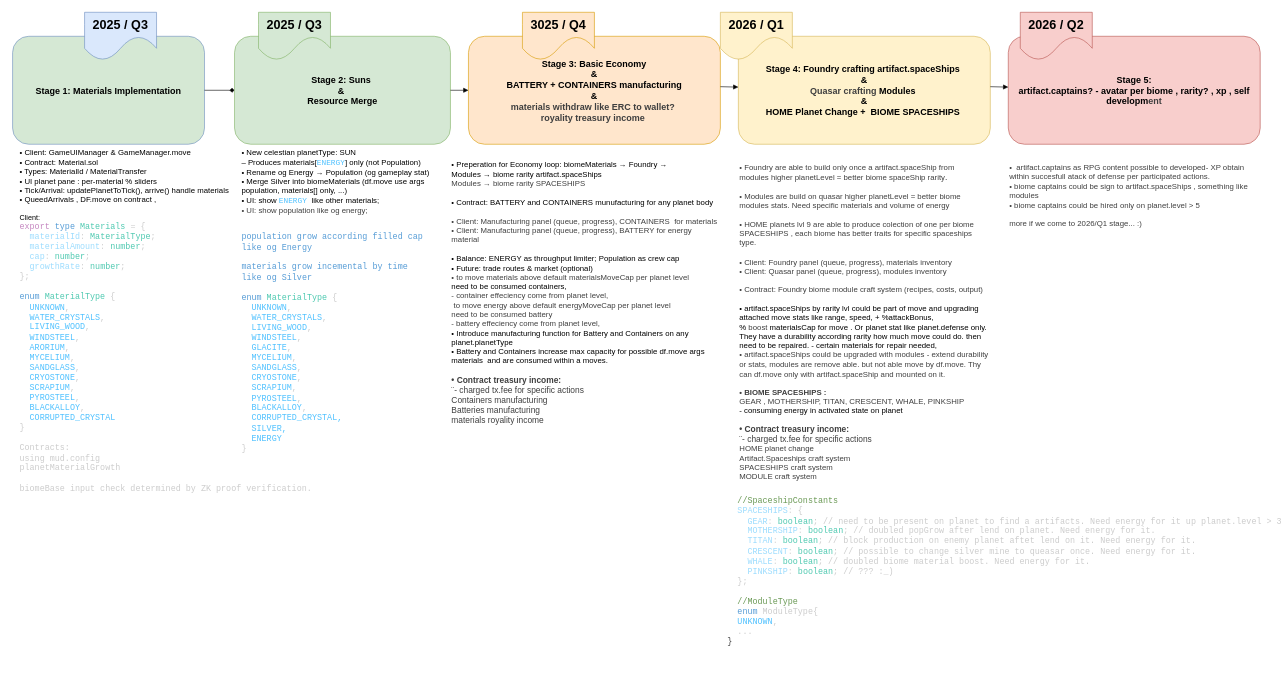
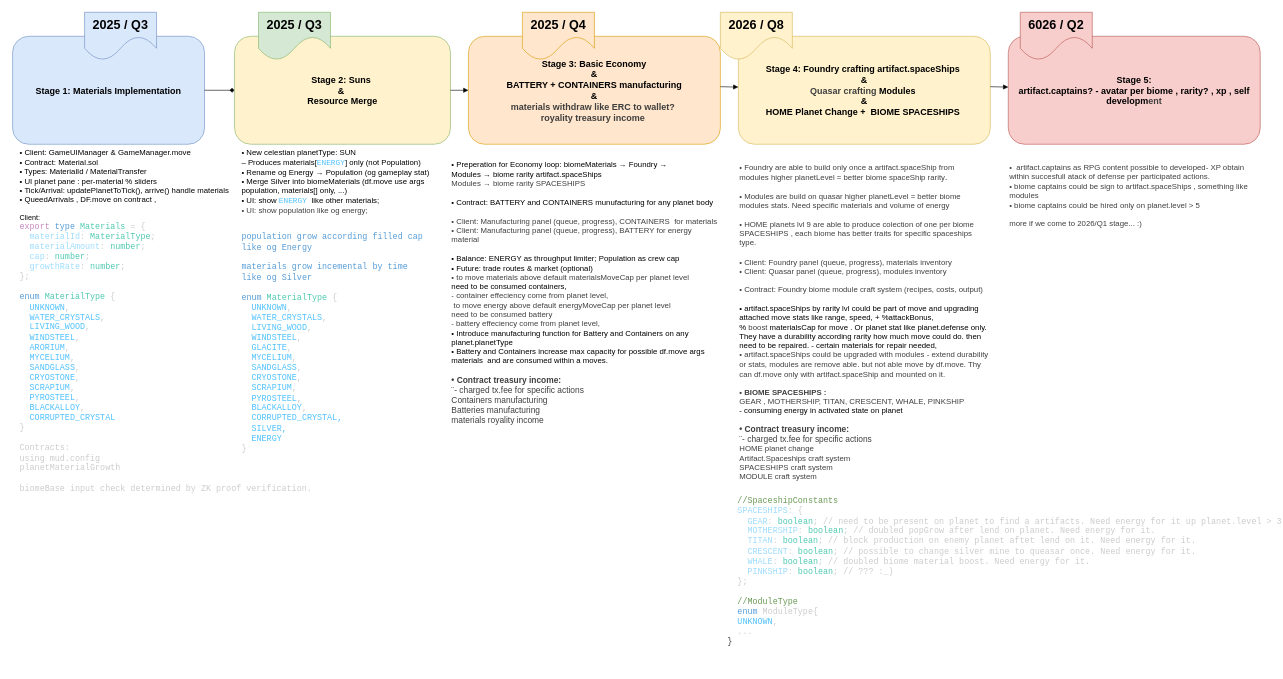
(558, 24) -> (558, 24)
(756, 24) -> (756, 24)
(1056, 24) -> (1056, 24)
(108, 90) -> (108, 90)
(342, 90) -> (342, 90)
